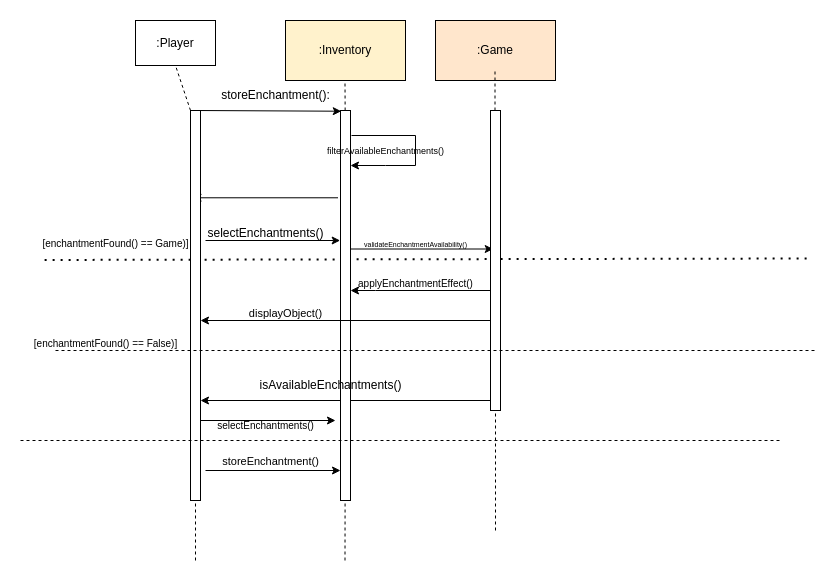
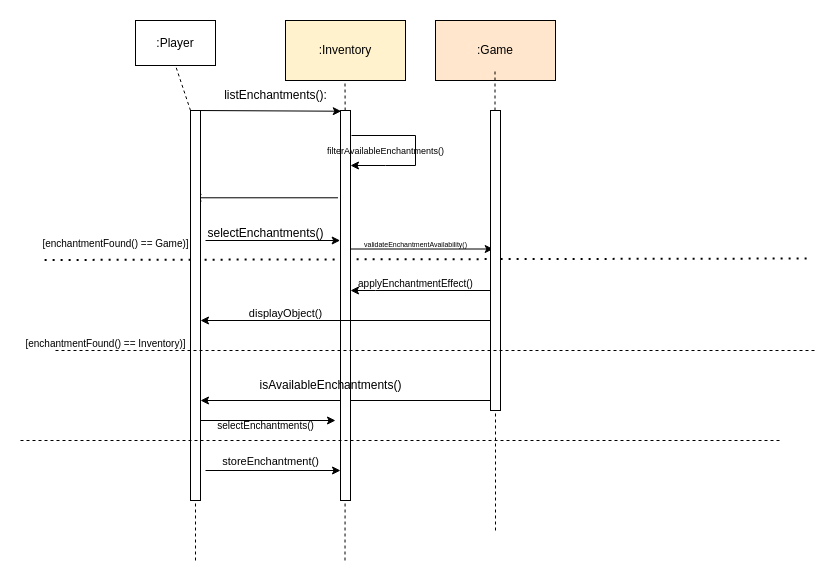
(276, 96) -> (276, 96)
(106, 344) -> (106, 344)
